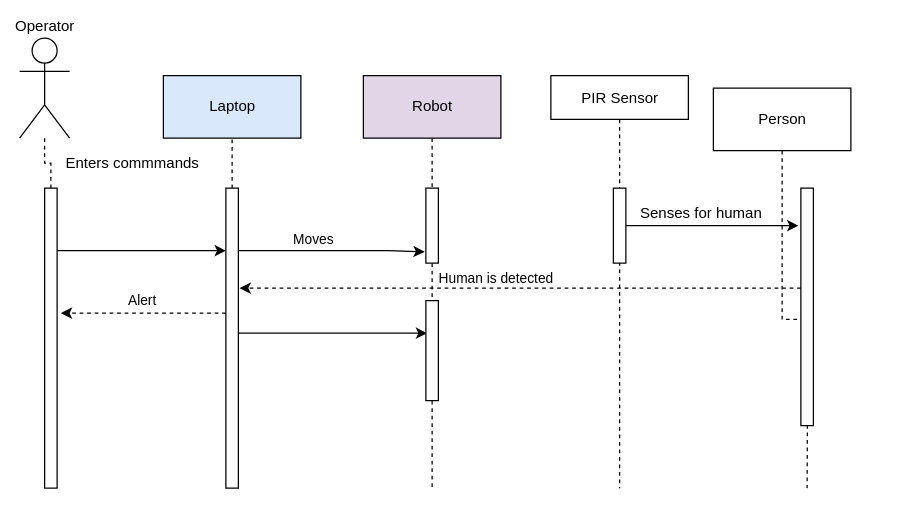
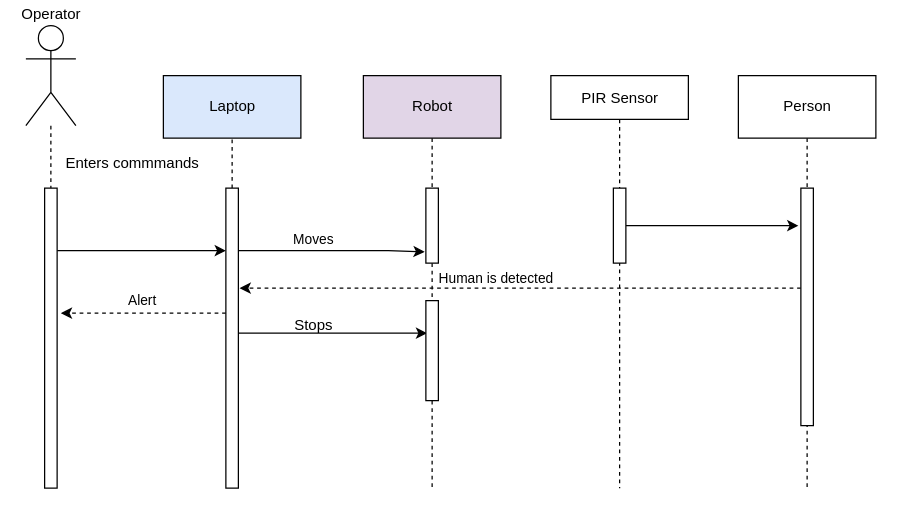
(44, 88) -> (51, 76)
(782, 119) -> (807, 107)
(701, 213) -> none
none -> (313, 326)
